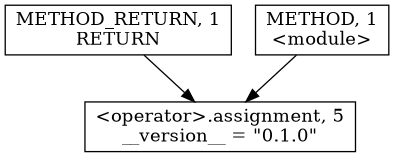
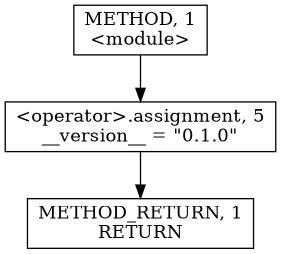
(164, 74) -> (140, 168)
